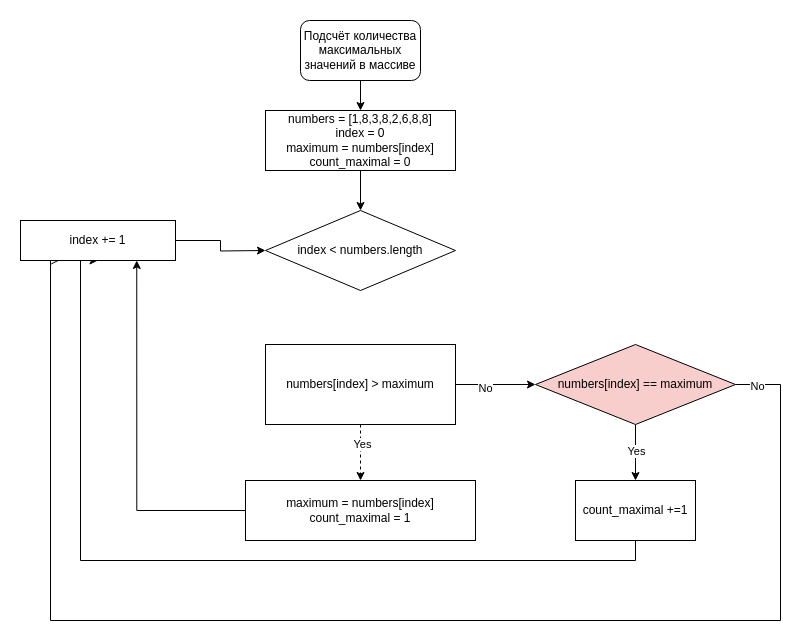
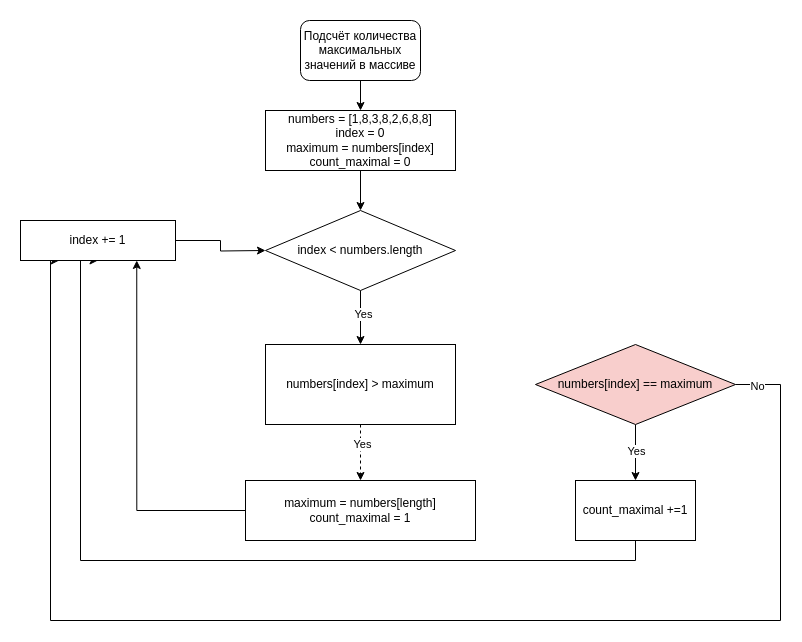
(51, 261) -> (51, 262)
none -> (361, 314)
(492, 385) -> none
(361, 511) -> (361, 511)
